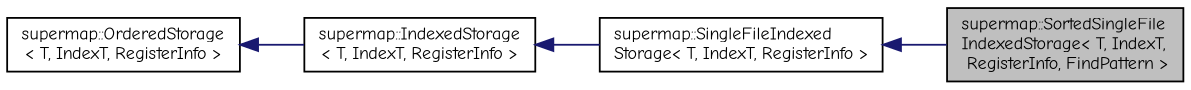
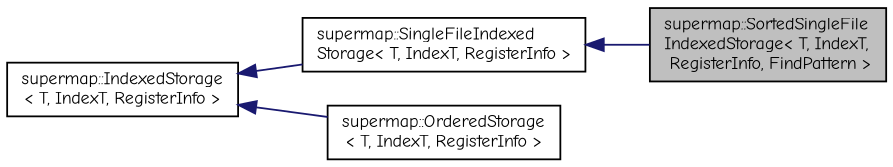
(281, 45) -> (292, 112)
